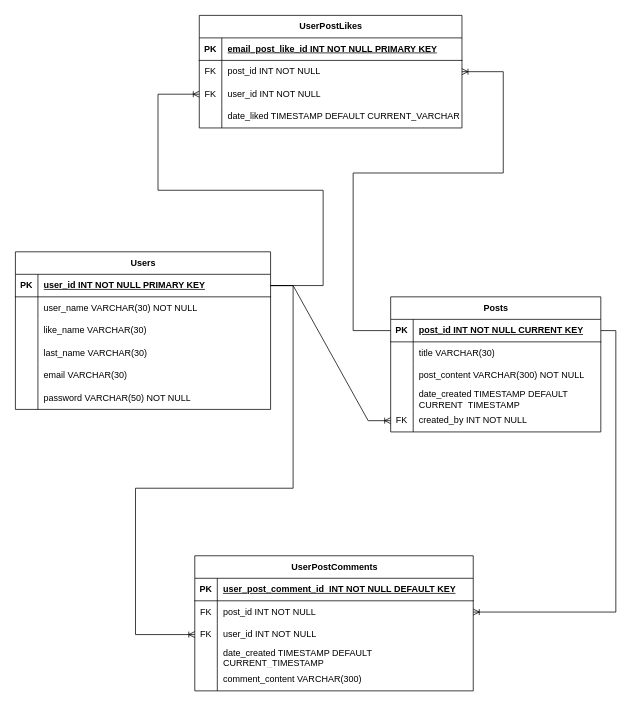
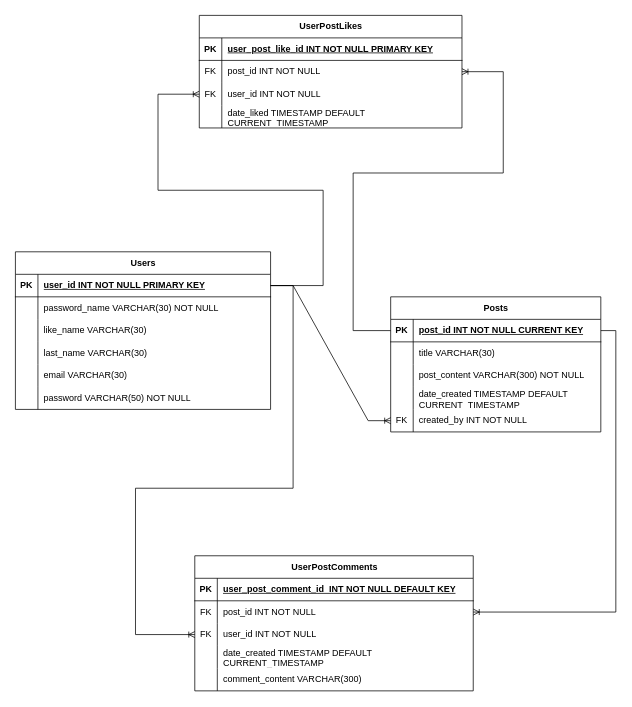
(324, 49) -> (324, 49)
(333, 117) -> (338, 117)
(116, 308) -> (126, 308)
